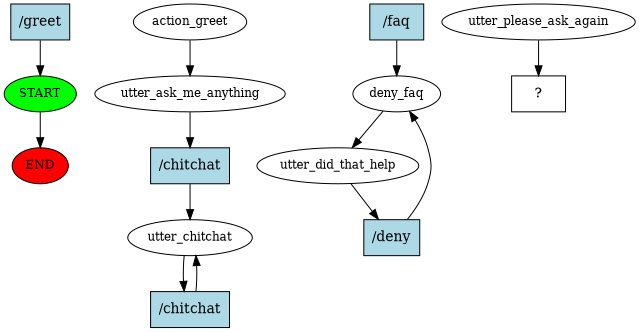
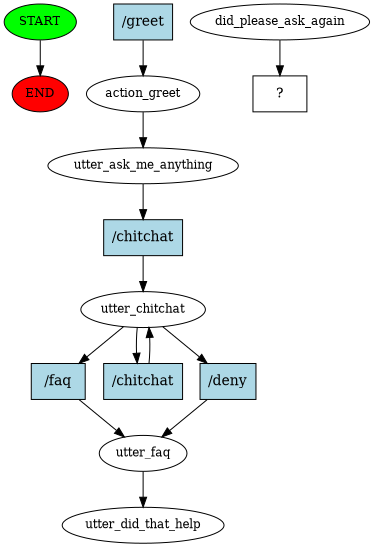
(539, 22) -> (280, 22)
(40, 53) -> (143, 53)
(397, 94) -> (143, 453)
(362, 198) -> (181, 342)
none -> (105, 342)
